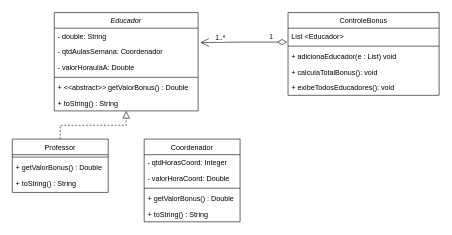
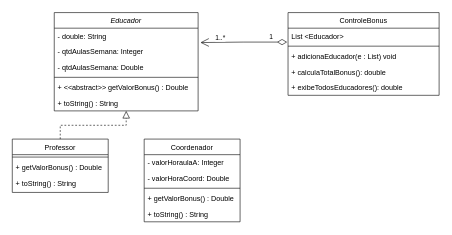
(112, 52) -> (104, 52)
(98, 67) -> (101, 67)
(339, 72) -> (344, 72)
(347, 88) -> (351, 88)
(193, 163) -> (191, 163)
